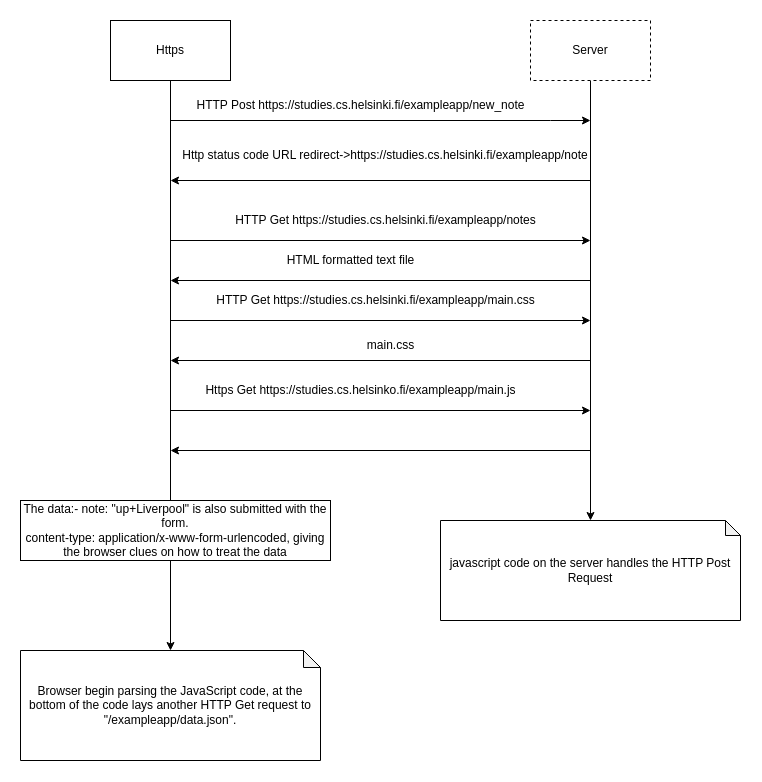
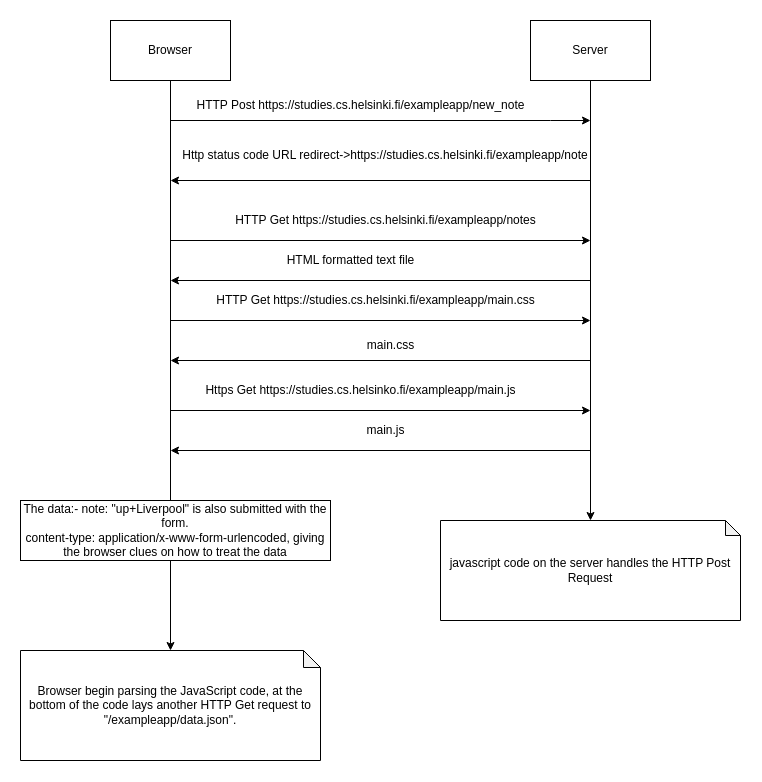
(171, 51) -> (171, 51)
(591, 51) -> (591, 51)
none -> (386, 431)
